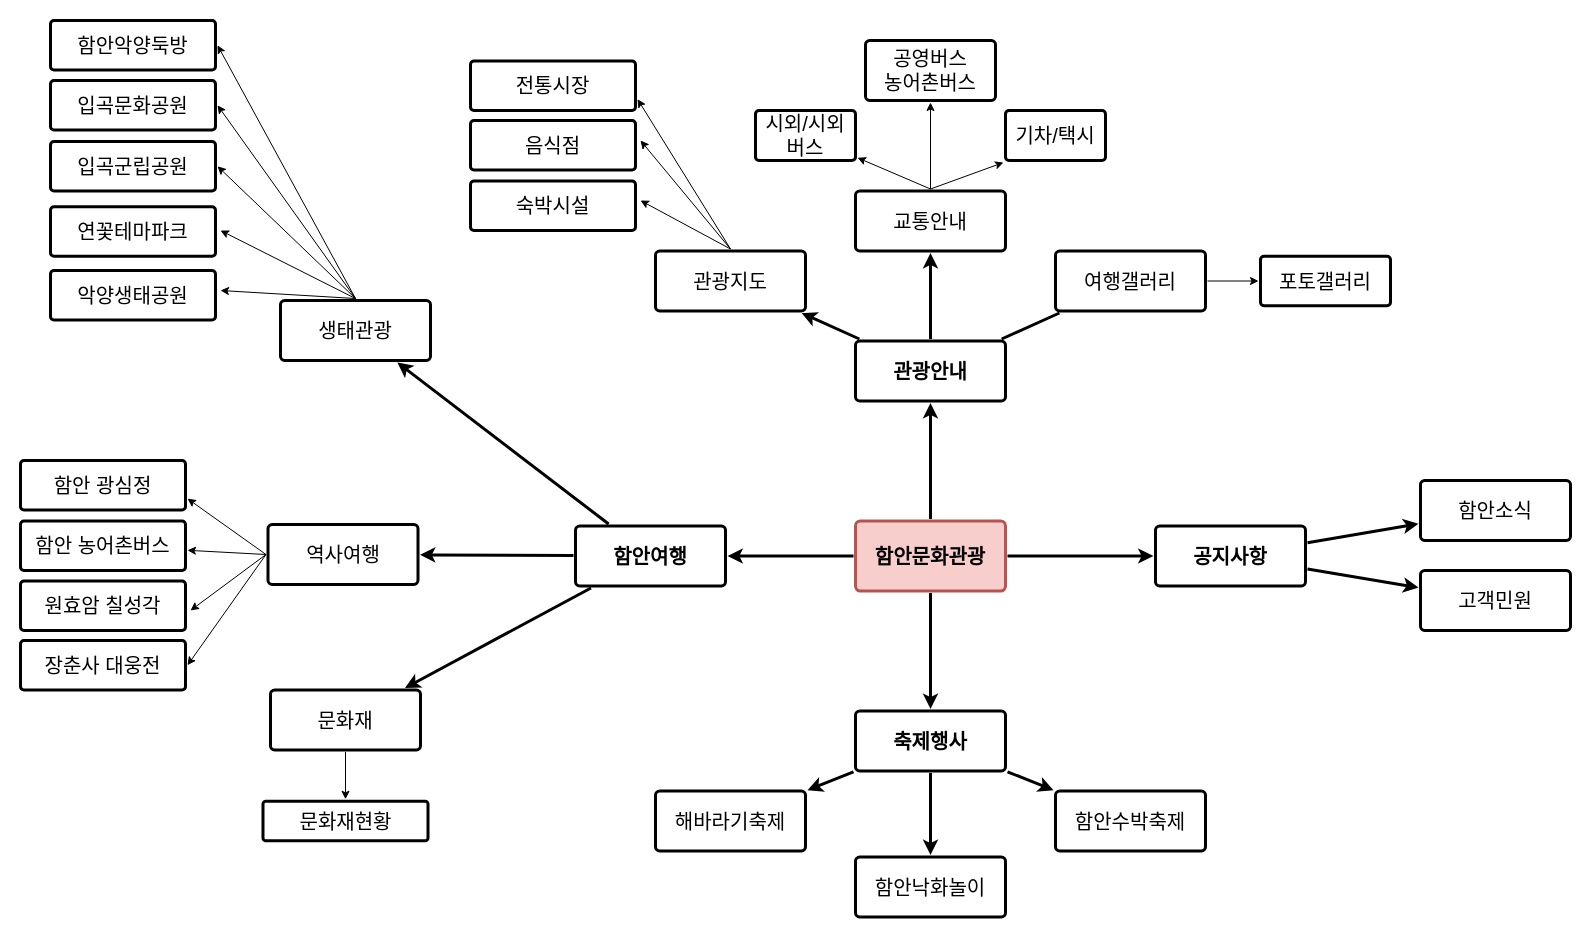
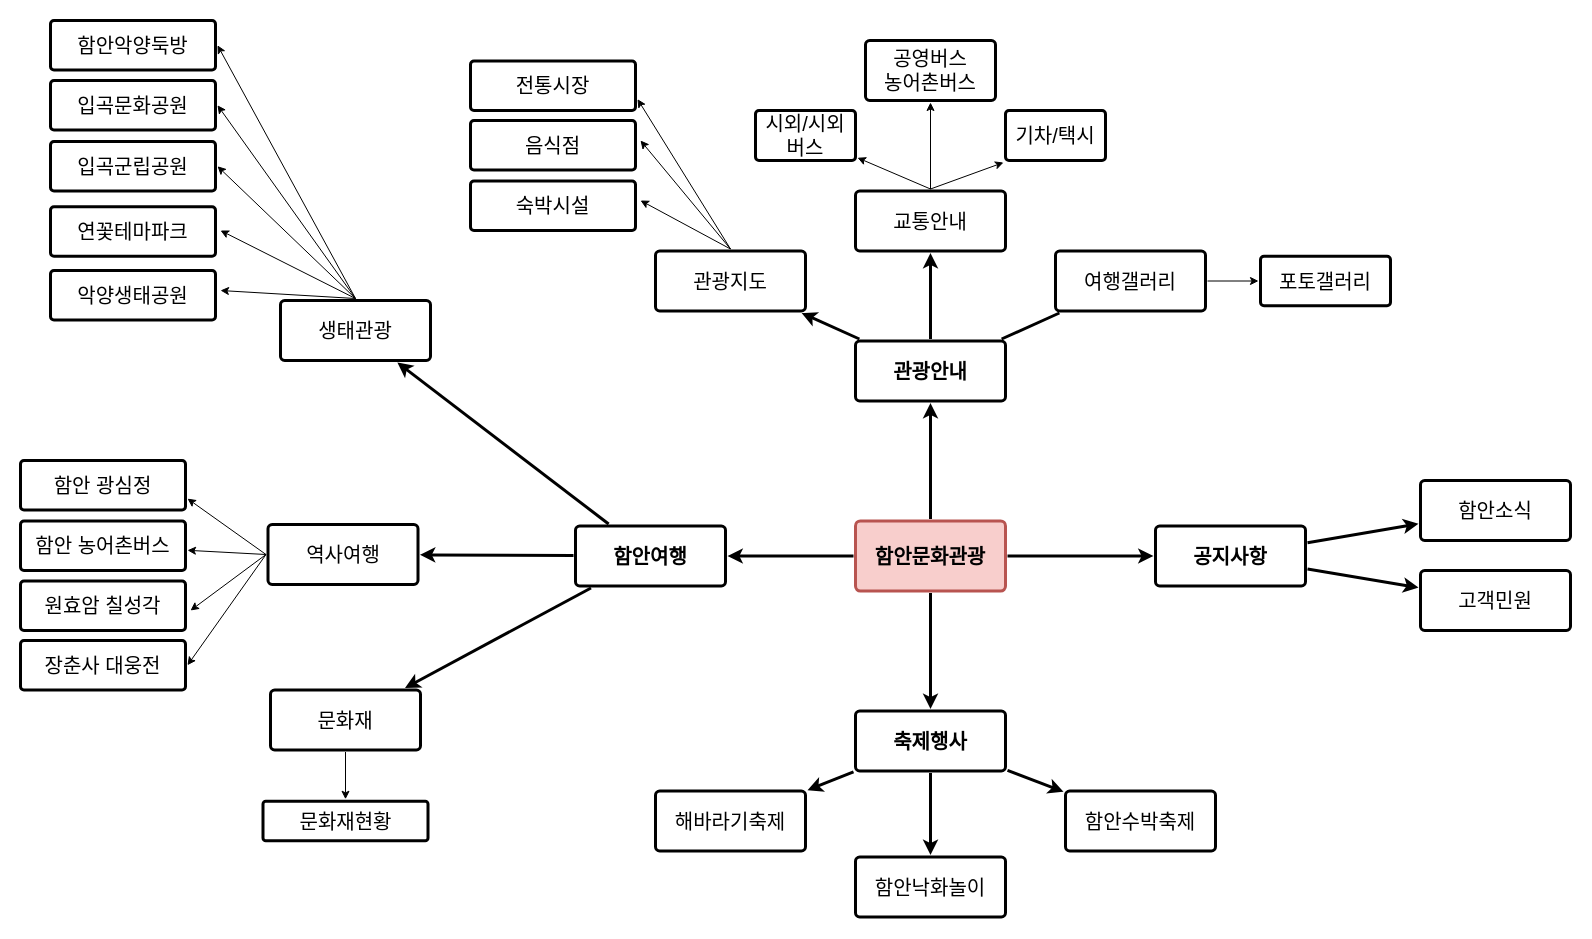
(1131, 821) -> (1141, 821)
